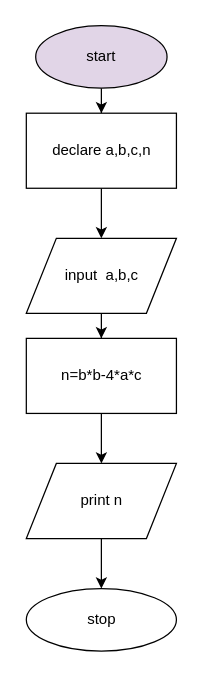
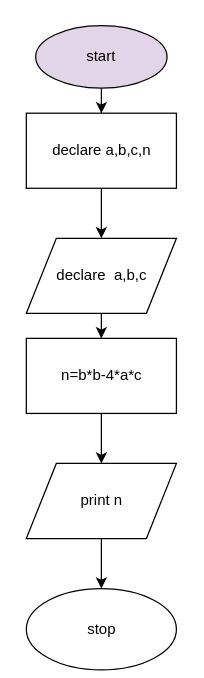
(102, 276) -> (102, 276)
(101, 619) -> (101, 629)
